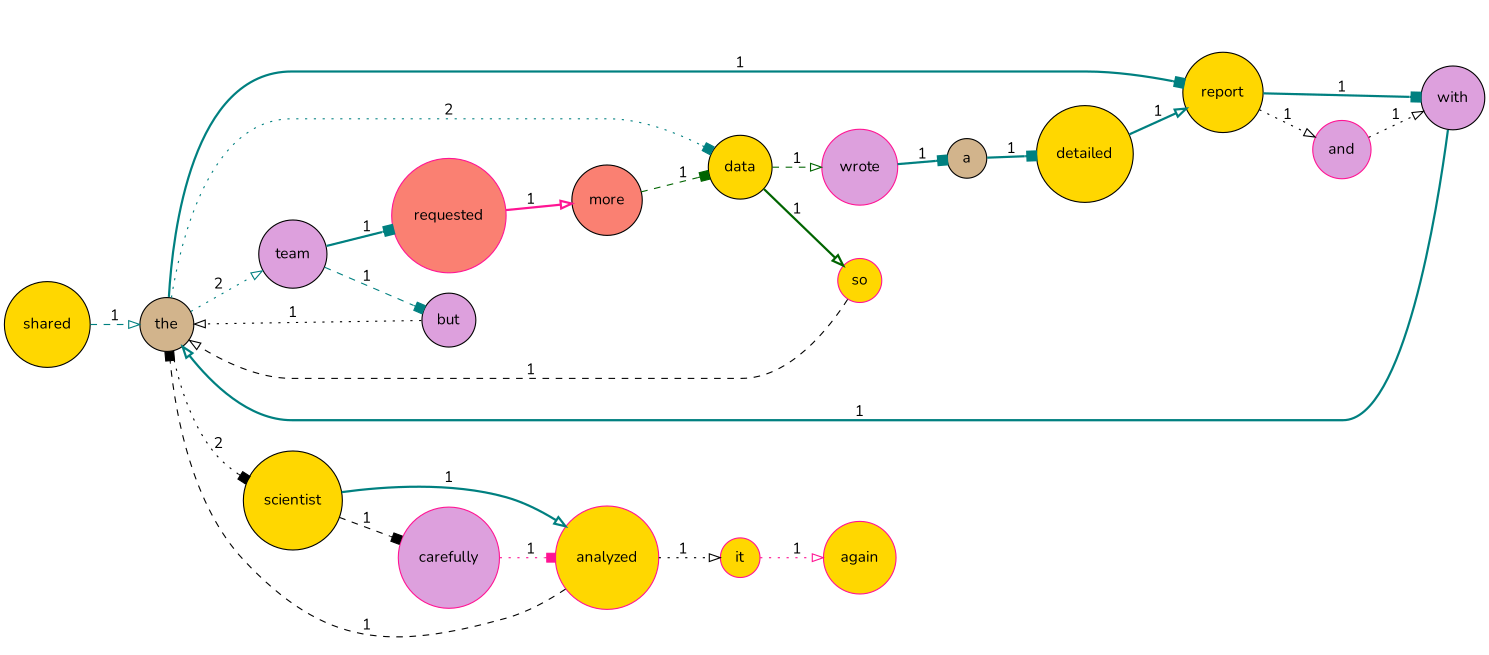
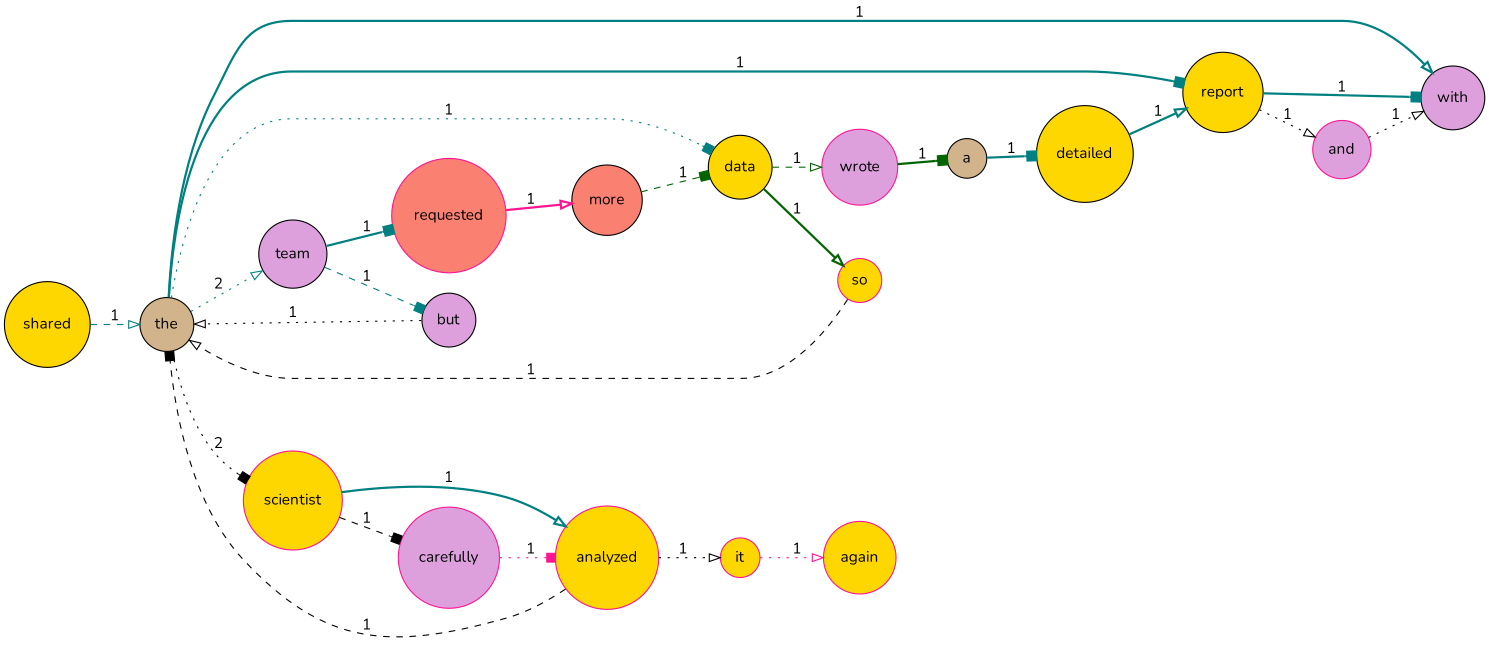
(449, 111) -> (449, 111)
(917, 163) -> (917, 163)
(915, 420) -> (703, 21)
(293, 501) -> (293, 501)
